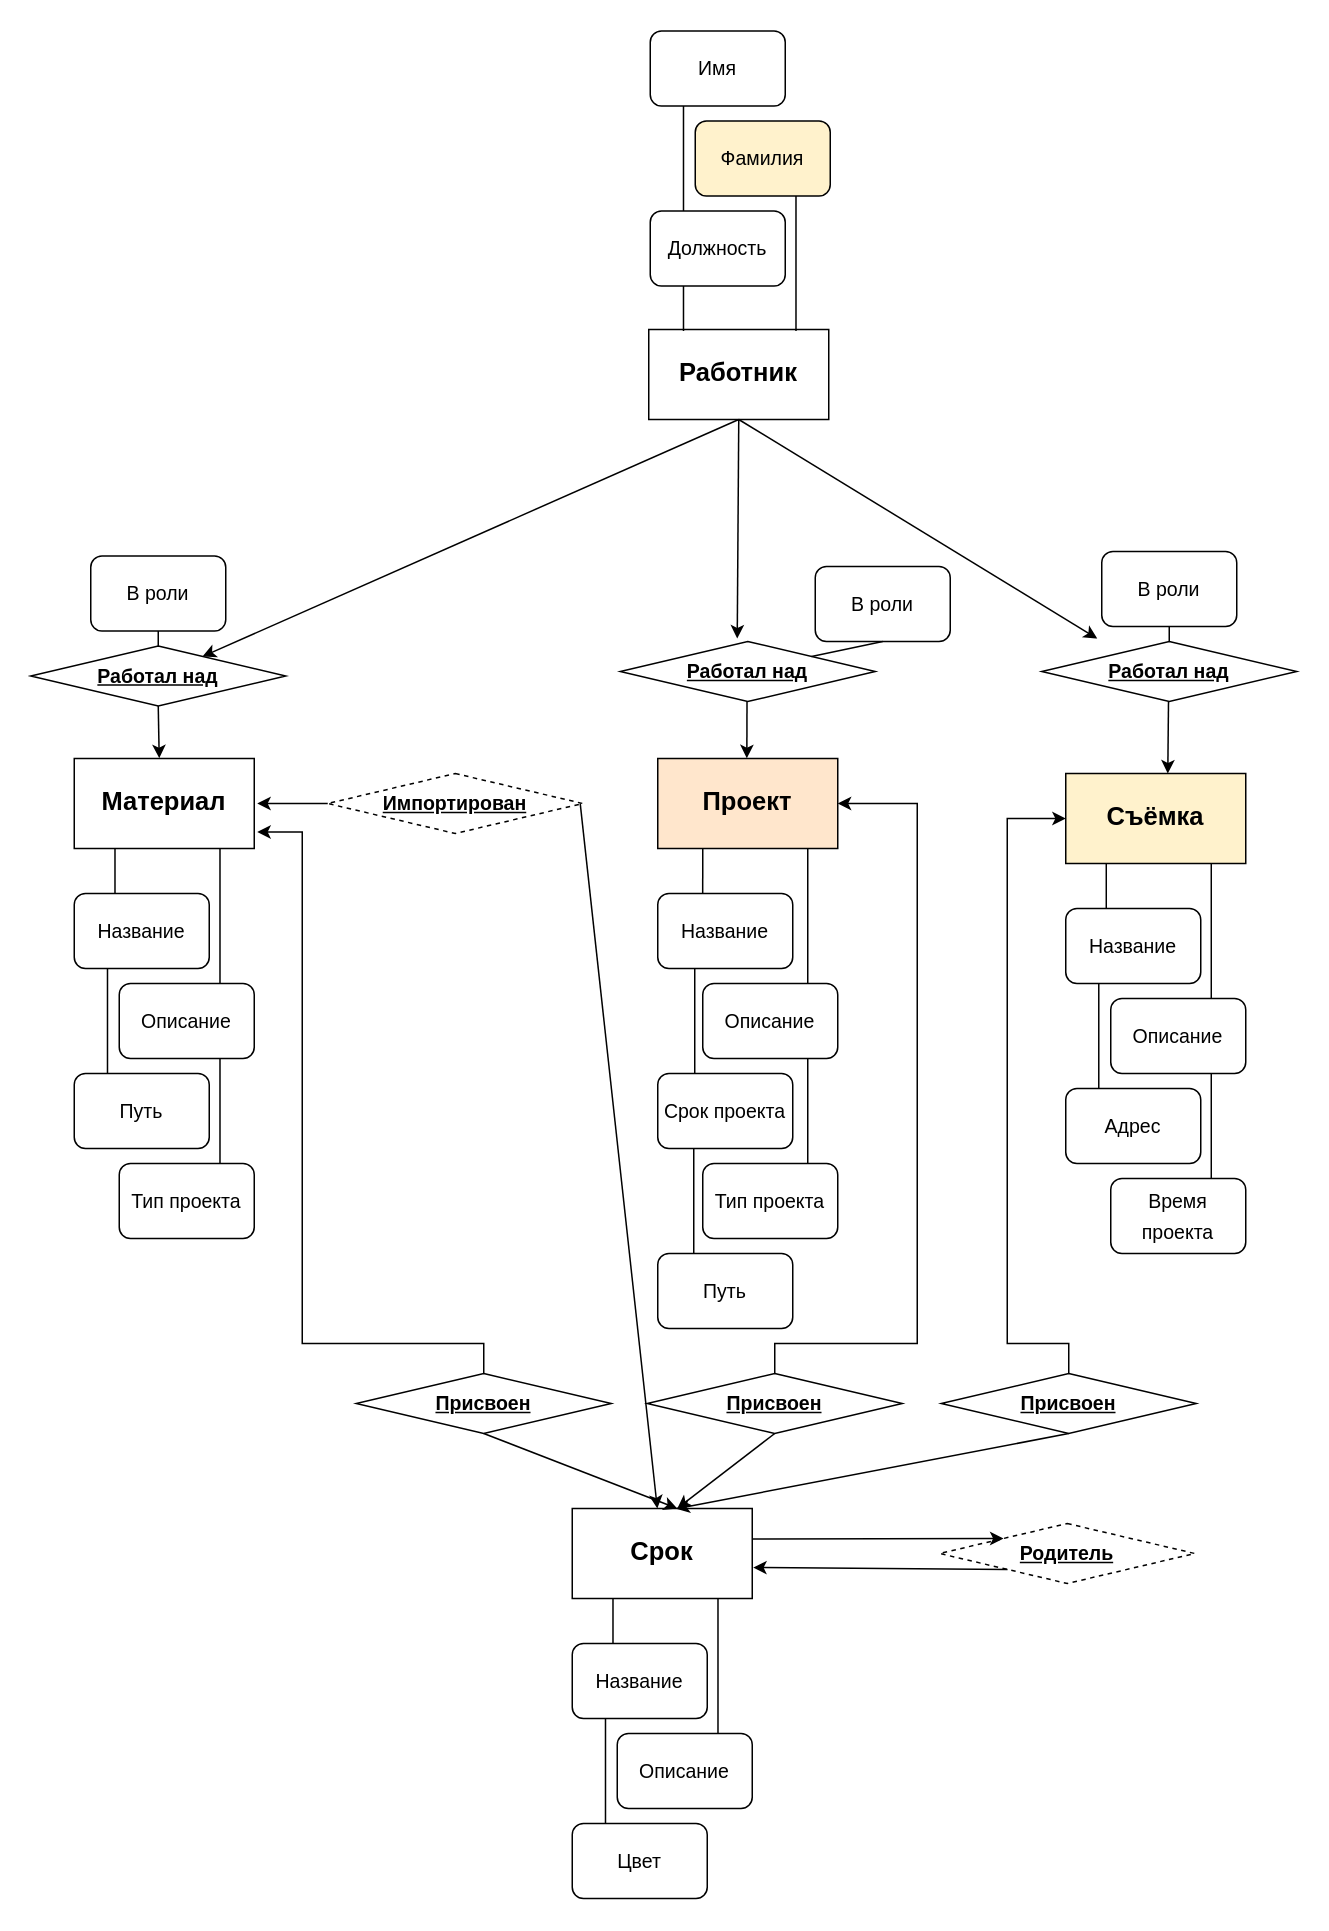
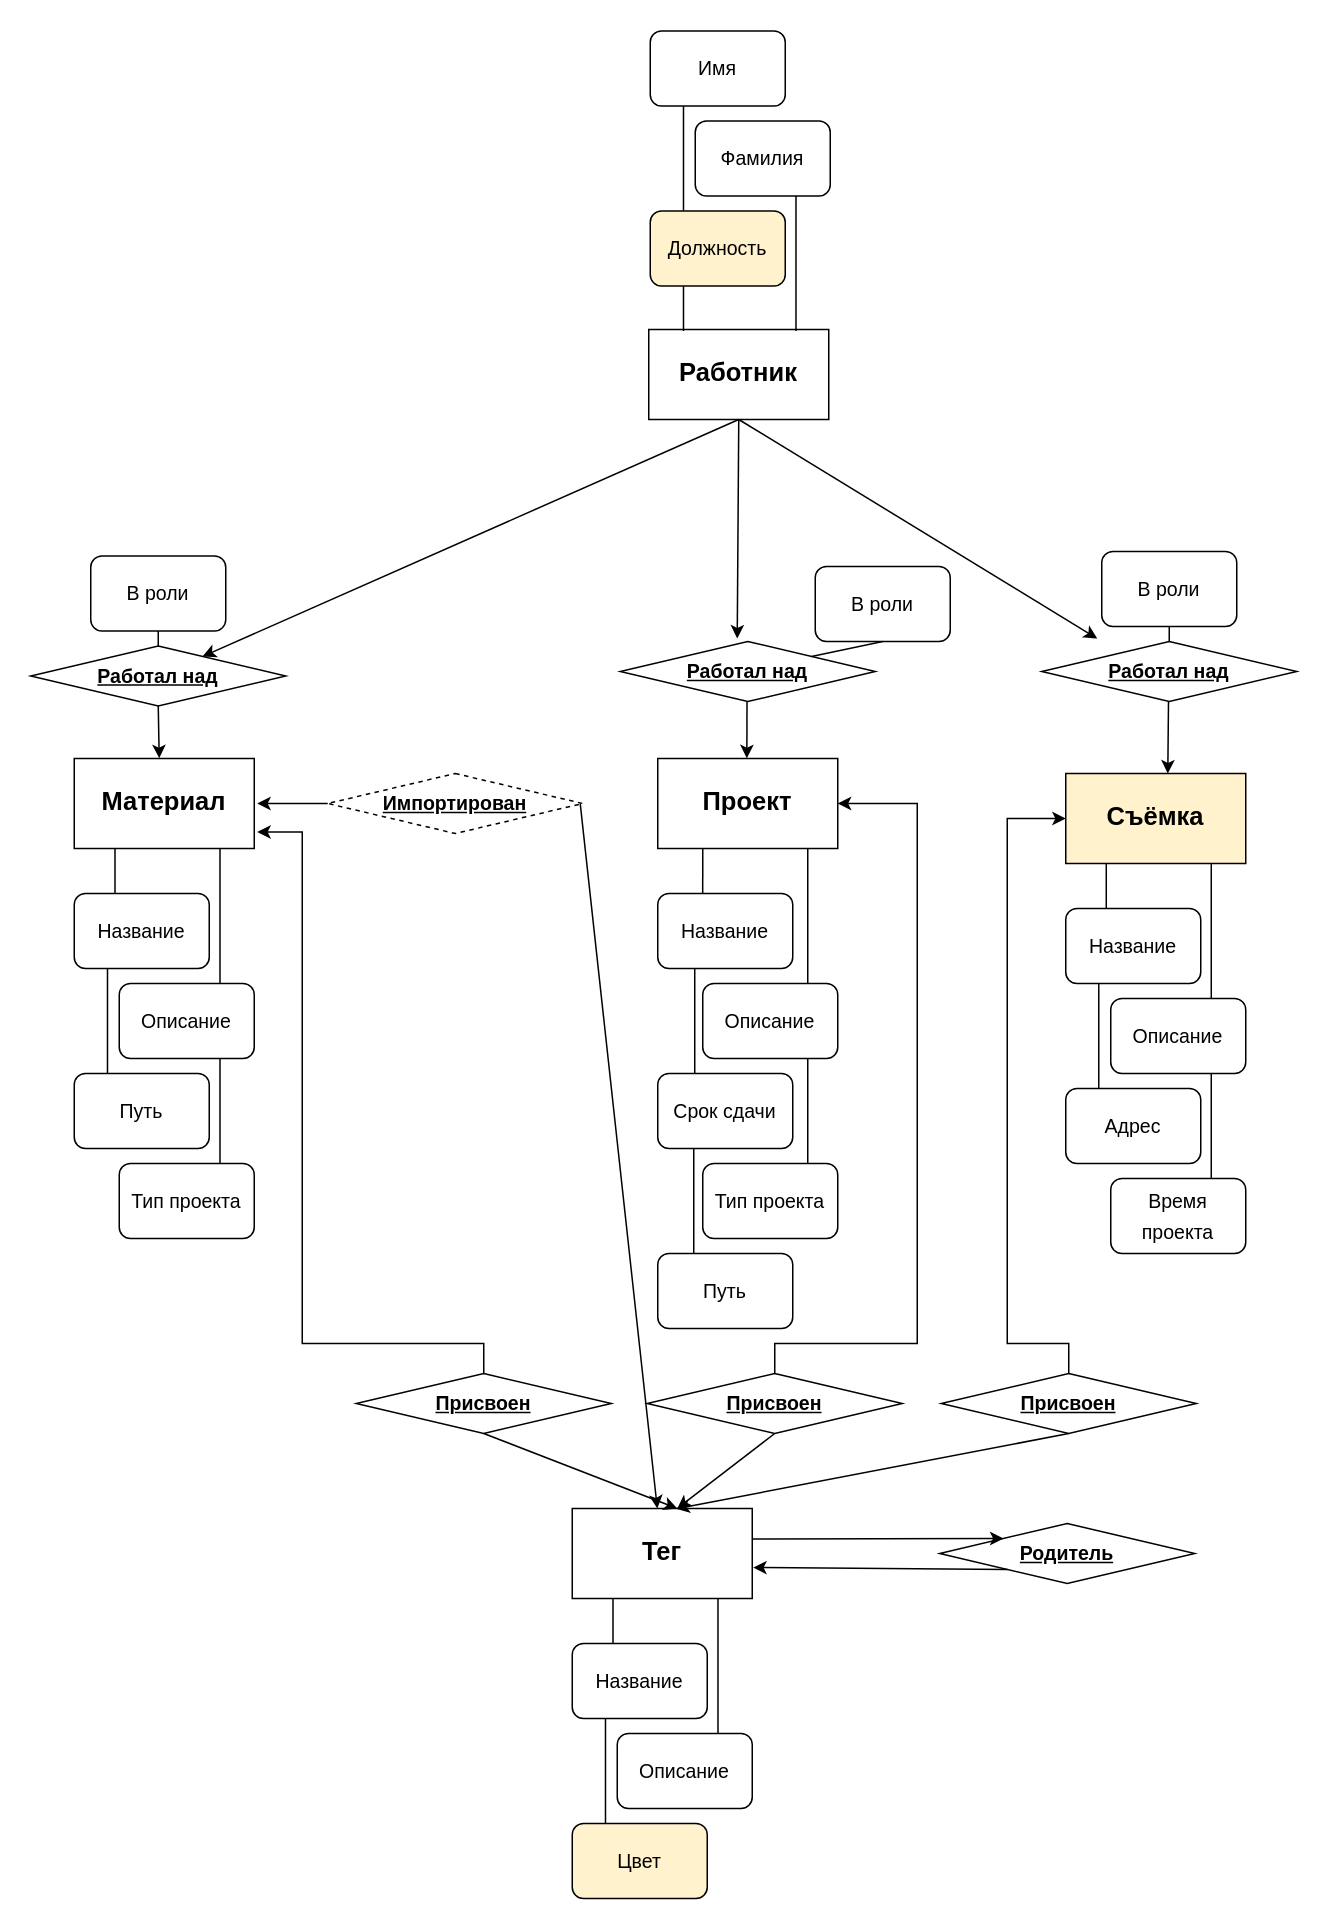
(763, 158) -> (763, 158)
(718, 248) -> (718, 248)
(748, 803) -> (748, 803)
(725, 1111) -> (725, 1111)
(662, 1553) -> (662, 1553)
(1067, 1553) -> (1067, 1553)
(640, 1861) -> (640, 1861)
